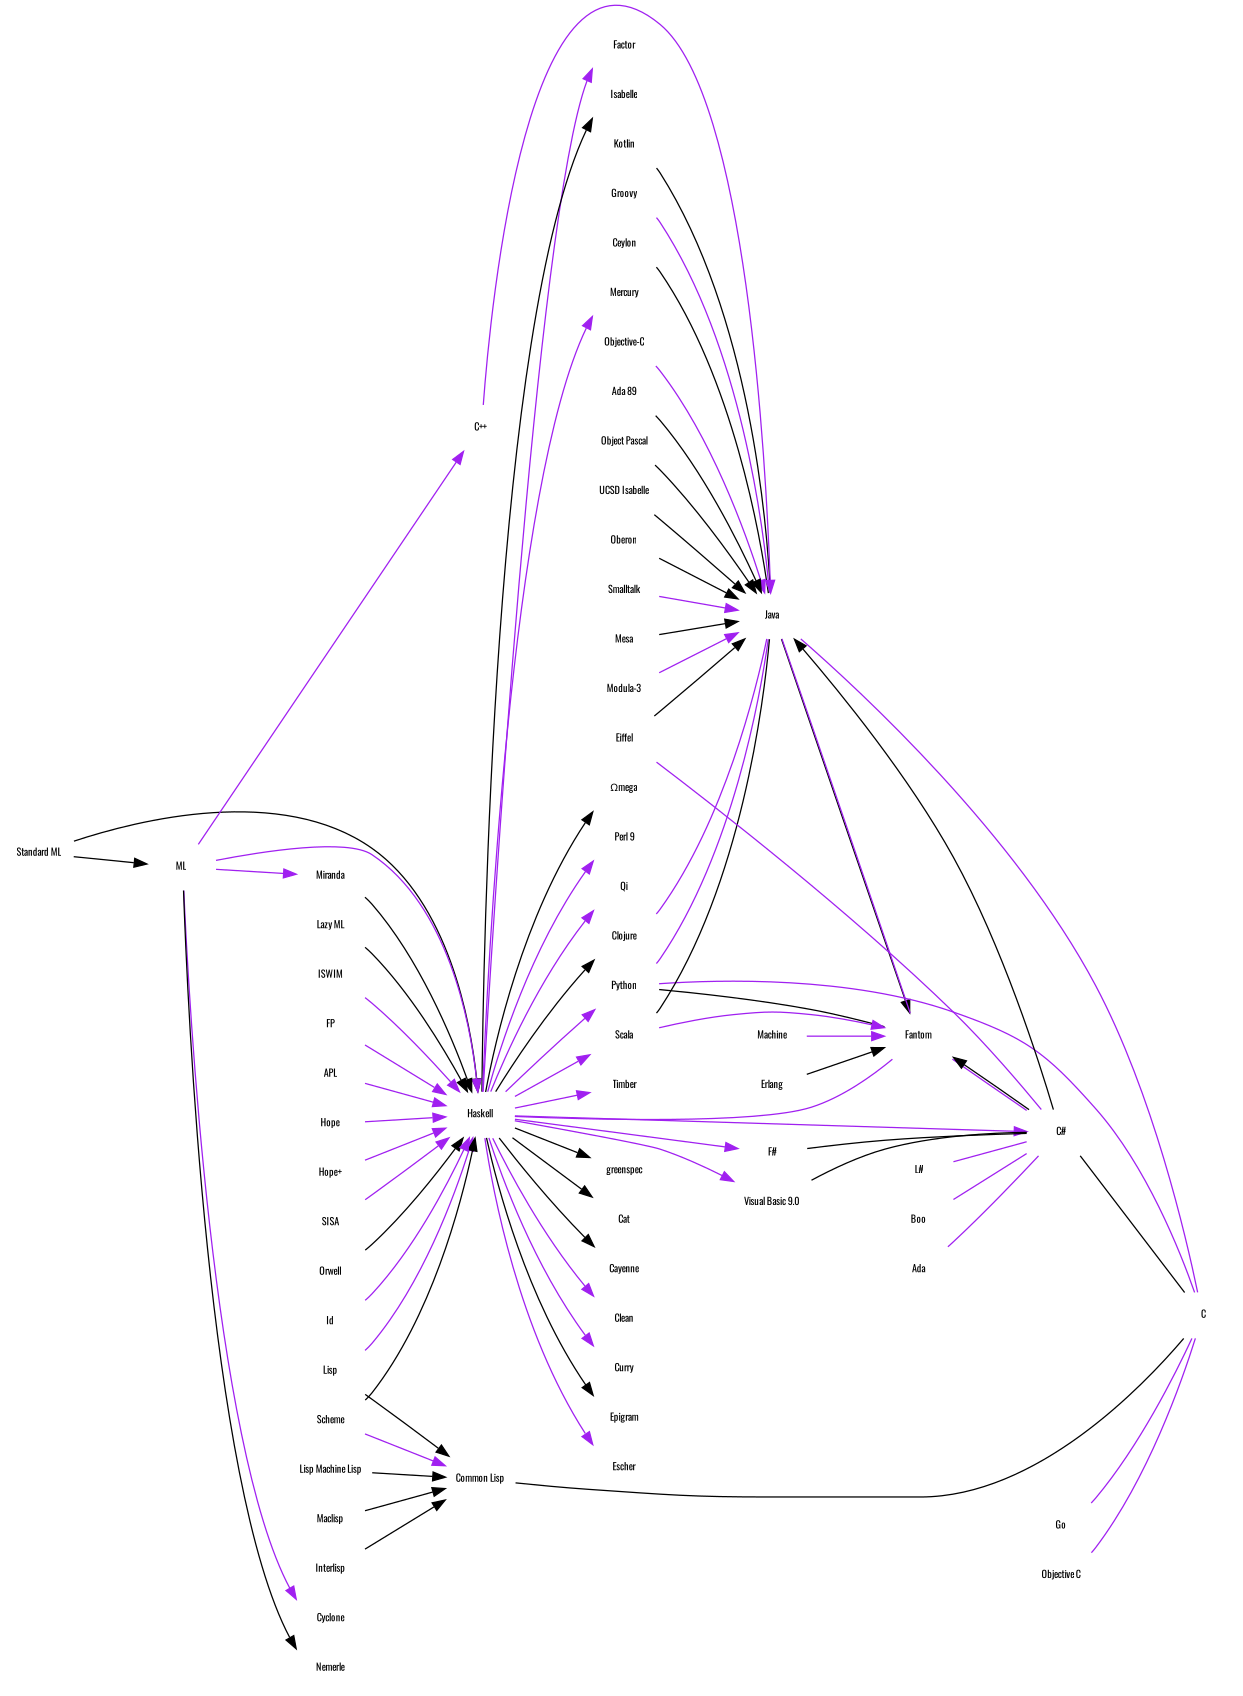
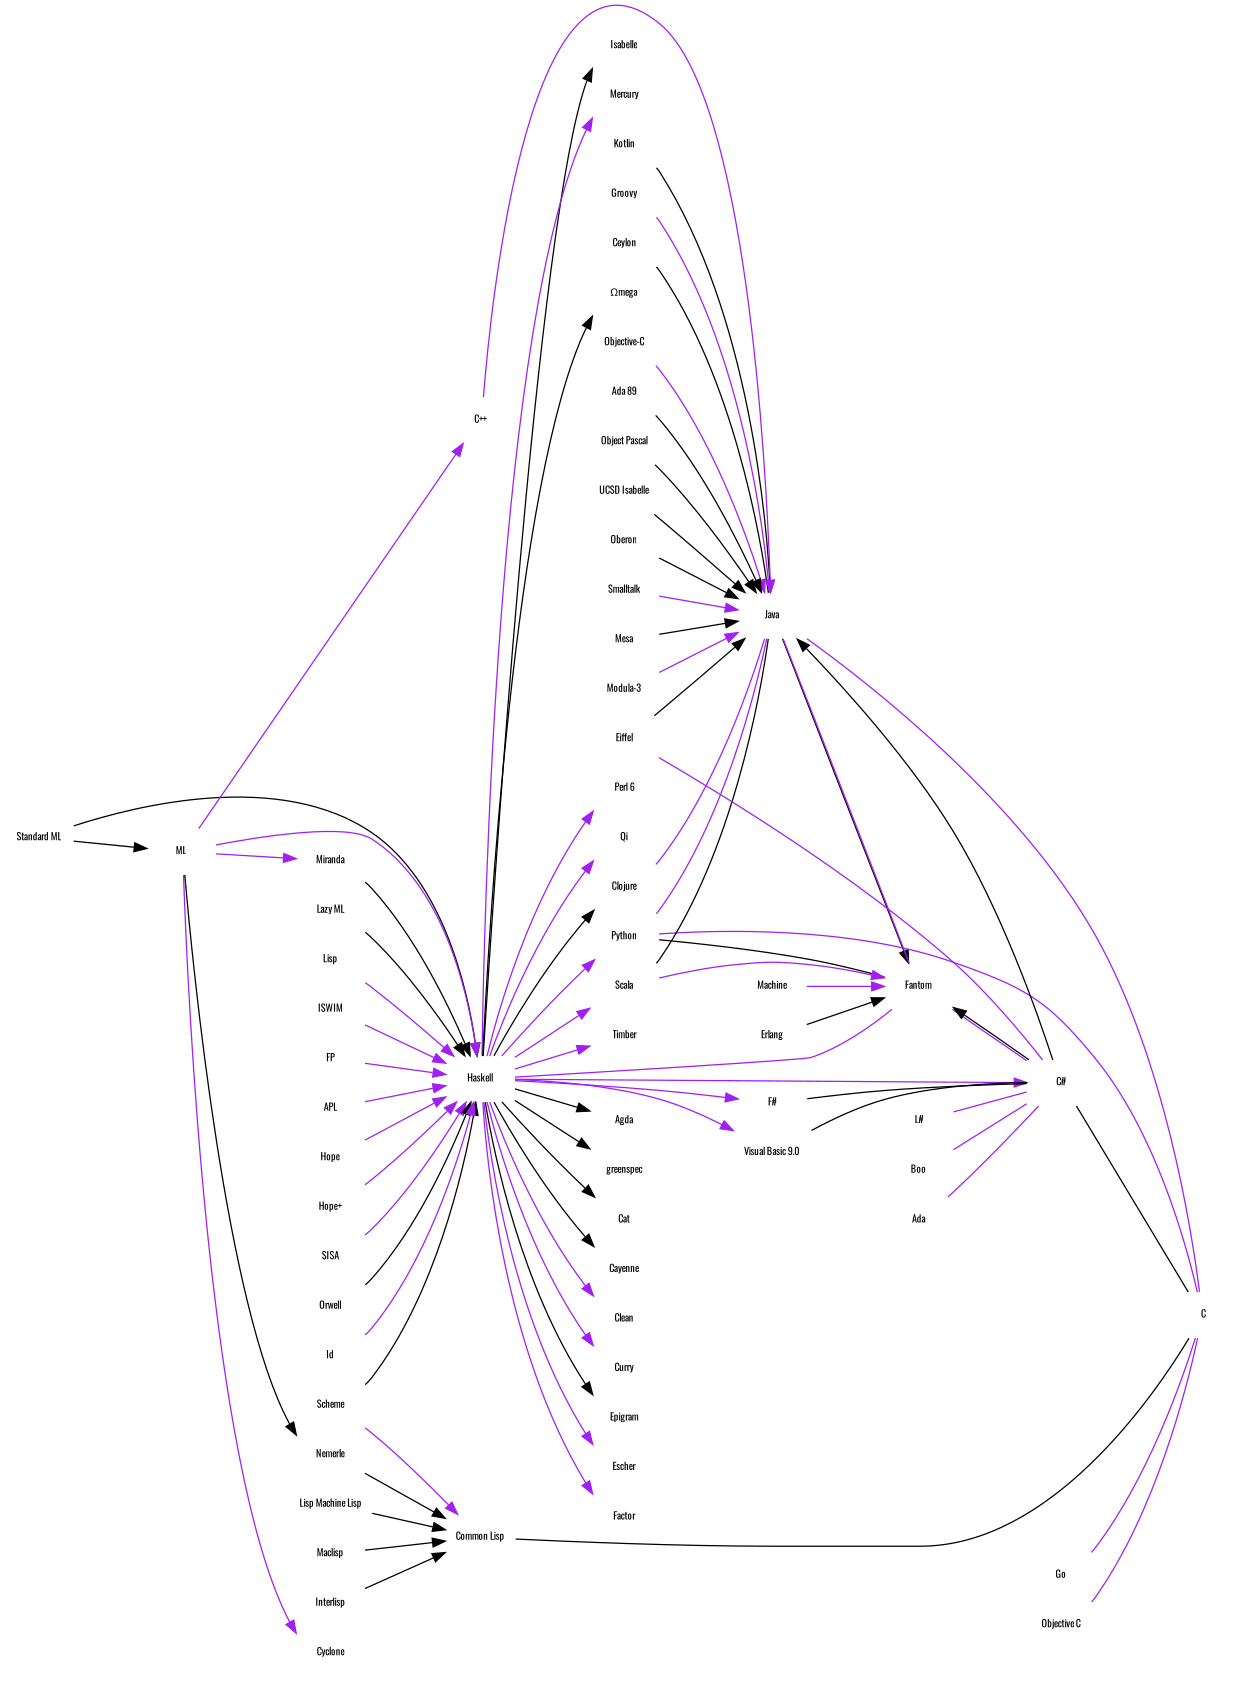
(625, 838) -> (625, 788)
none -> (625, 1121)
(402, 1421) -> (400, 1493)
